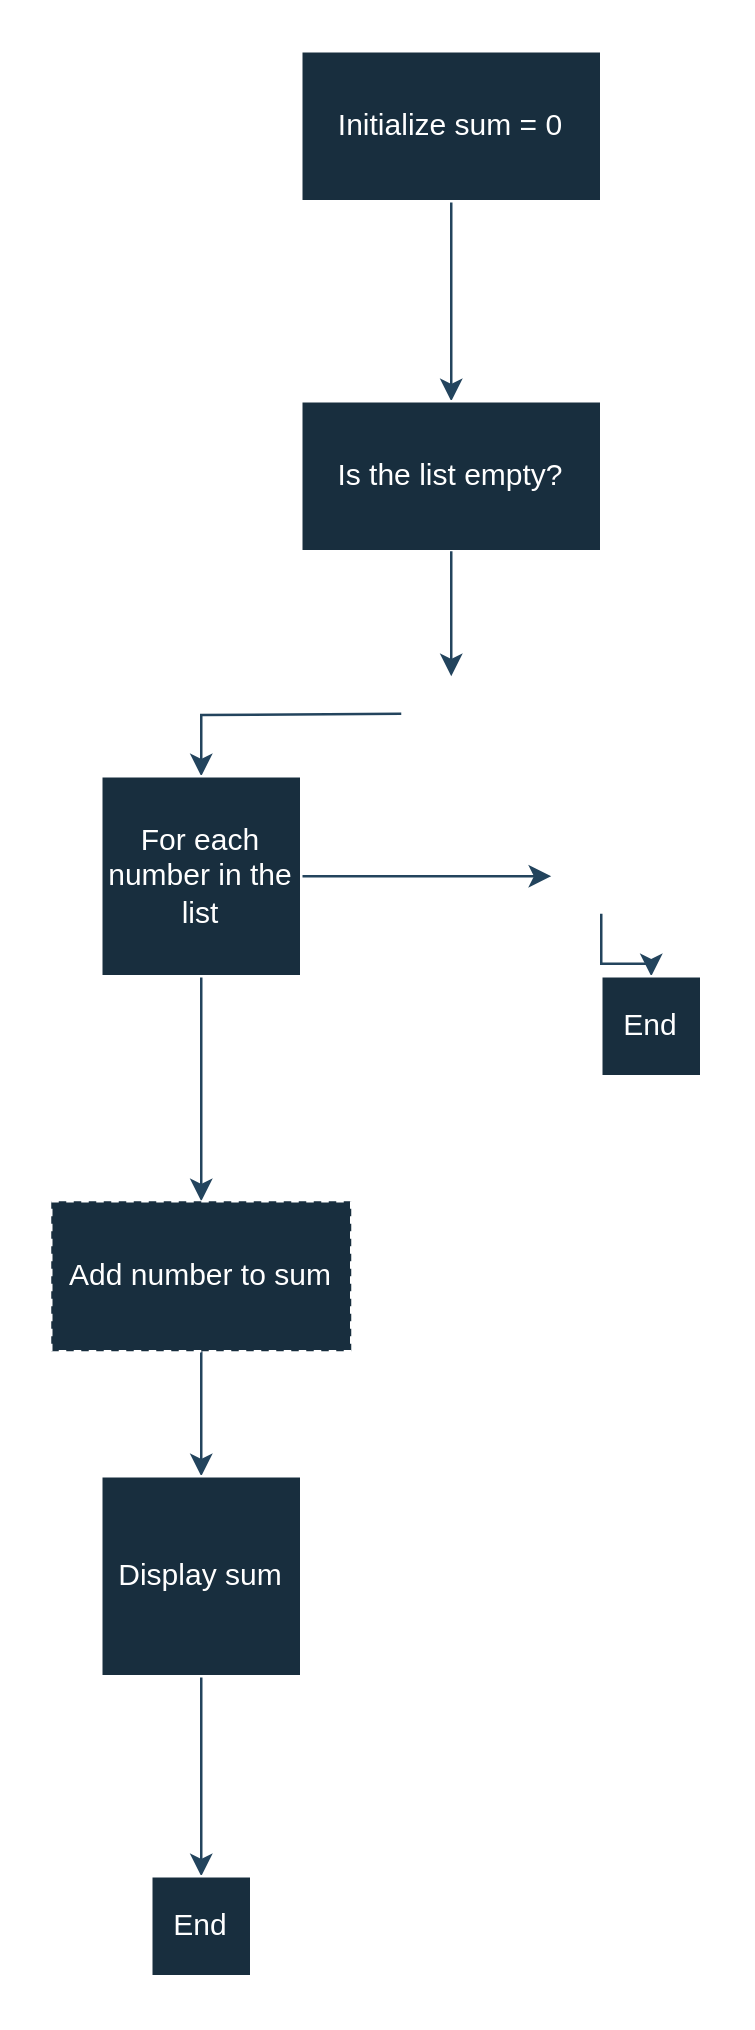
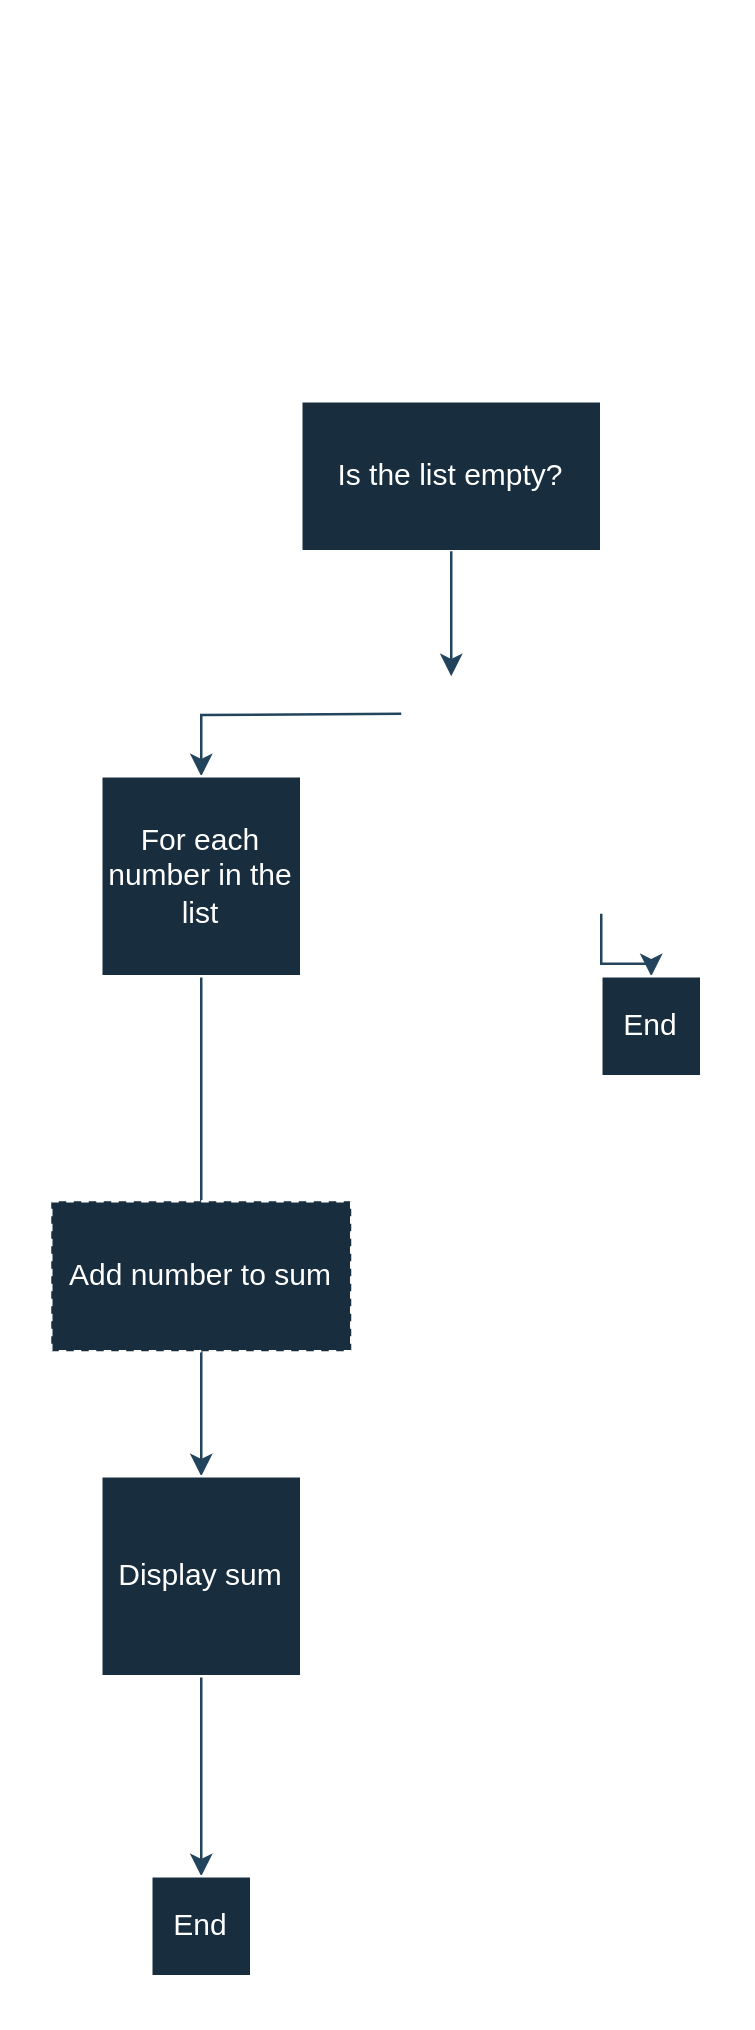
(451, 126) -> none
(451, 293) -> none
(418, 876) -> none
(201, 1183) -> (201, 1191)
